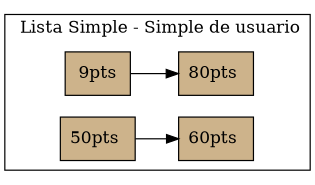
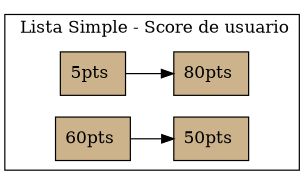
(158, 28) -> (152, 28)
(98, 74) -> (93, 74)
(151, 139) -> (146, 139)
